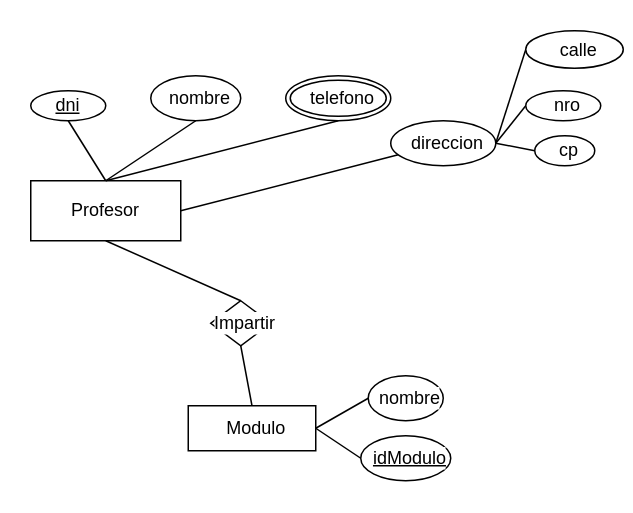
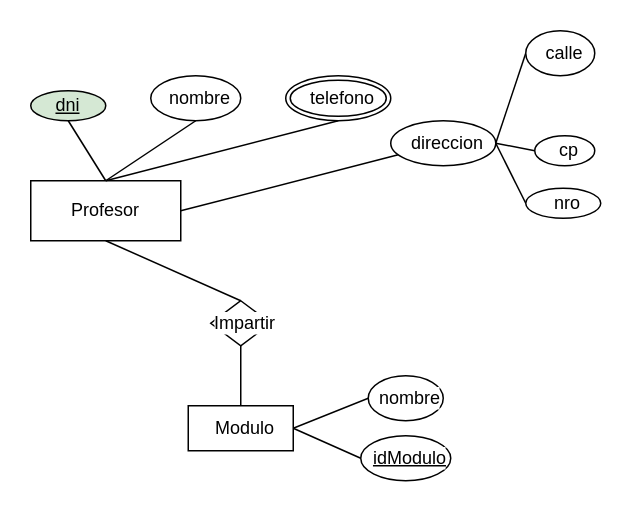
(575, 50) -> (560, 53)
(68, 106) -> (68, 106)
(563, 106) -> (563, 203)
(252, 428) -> (241, 428)
